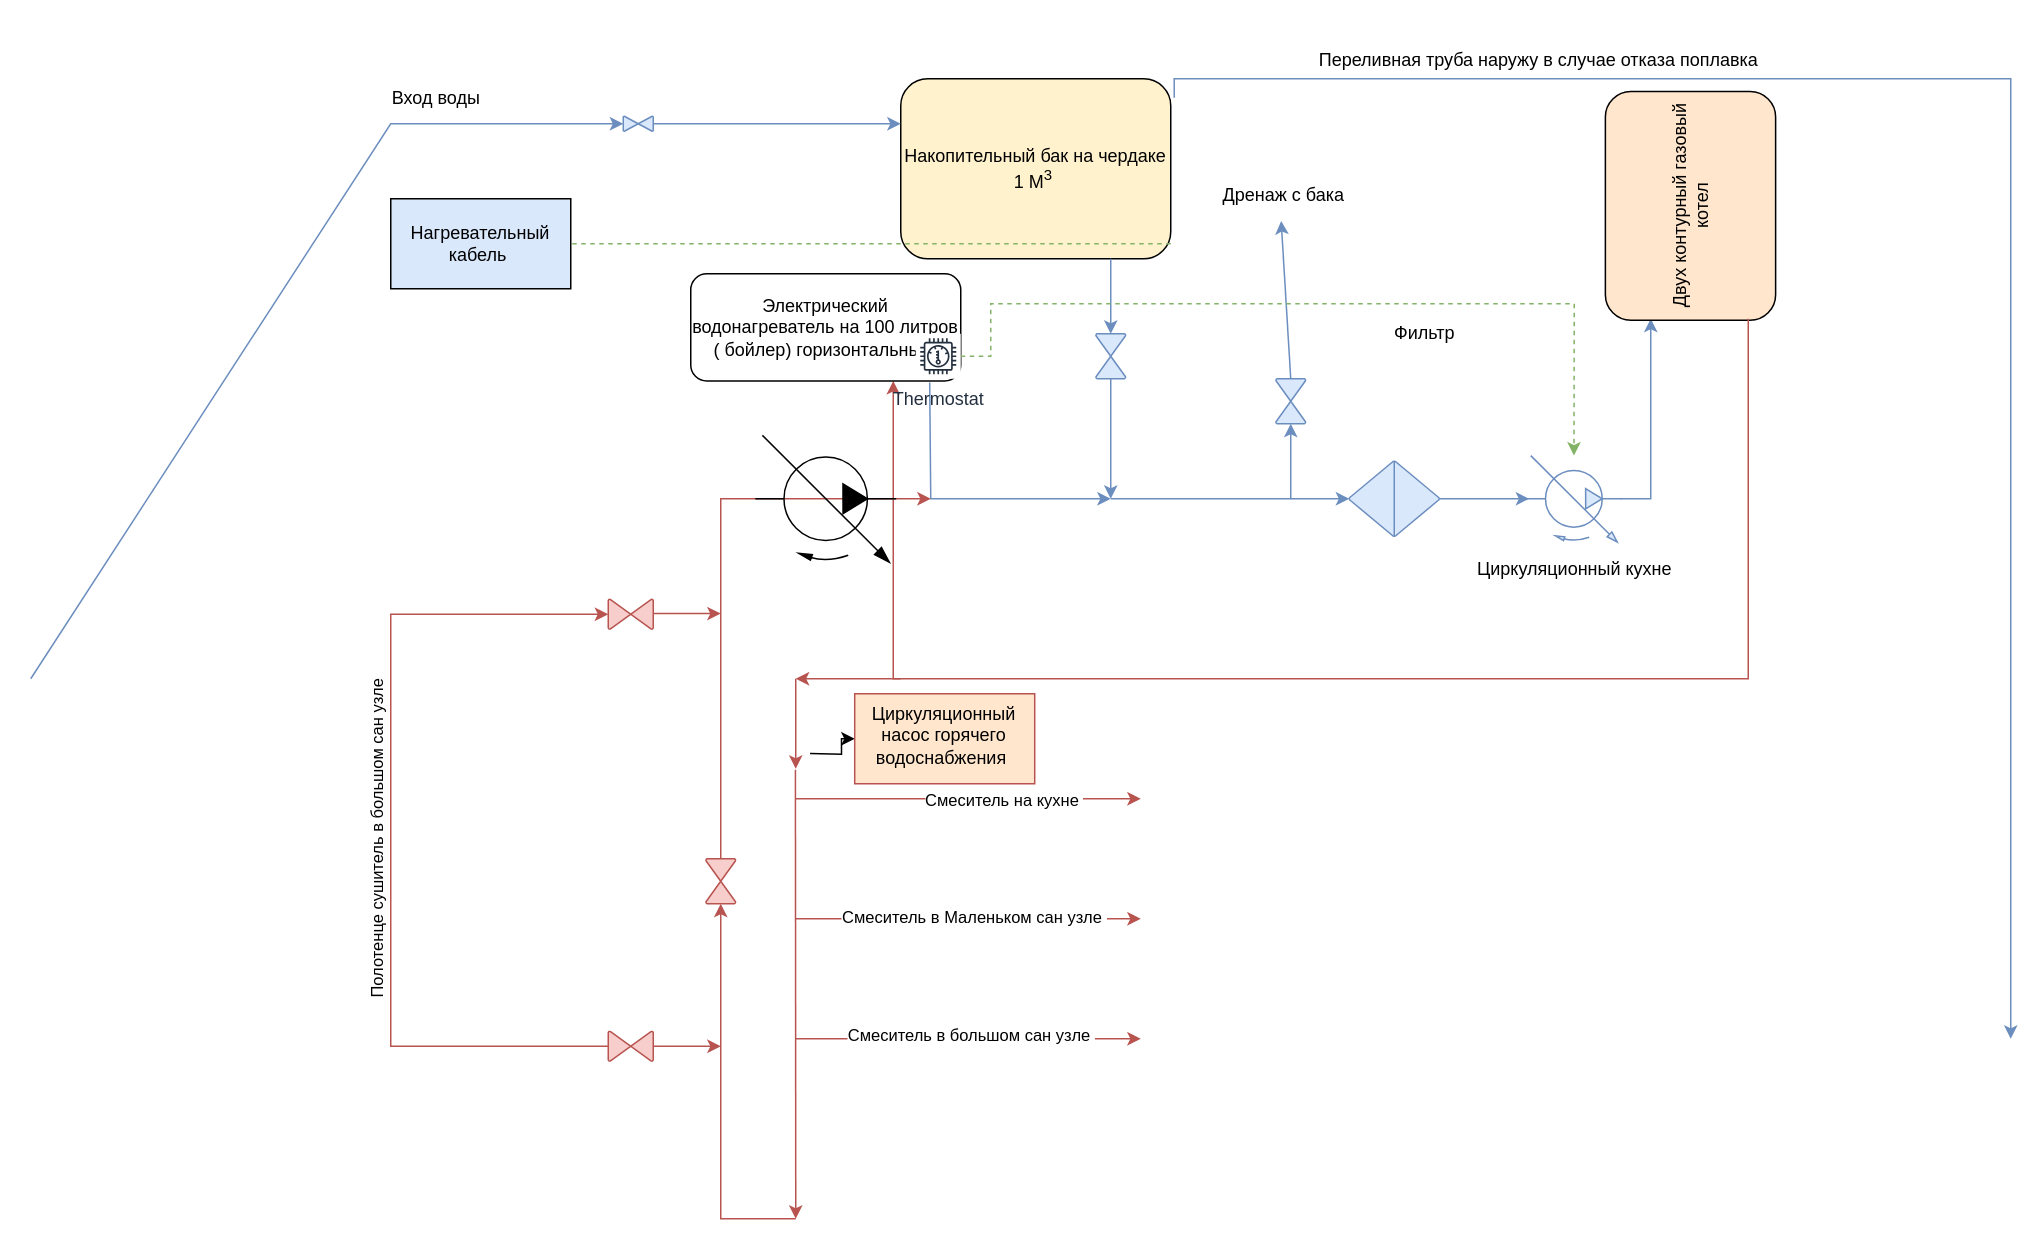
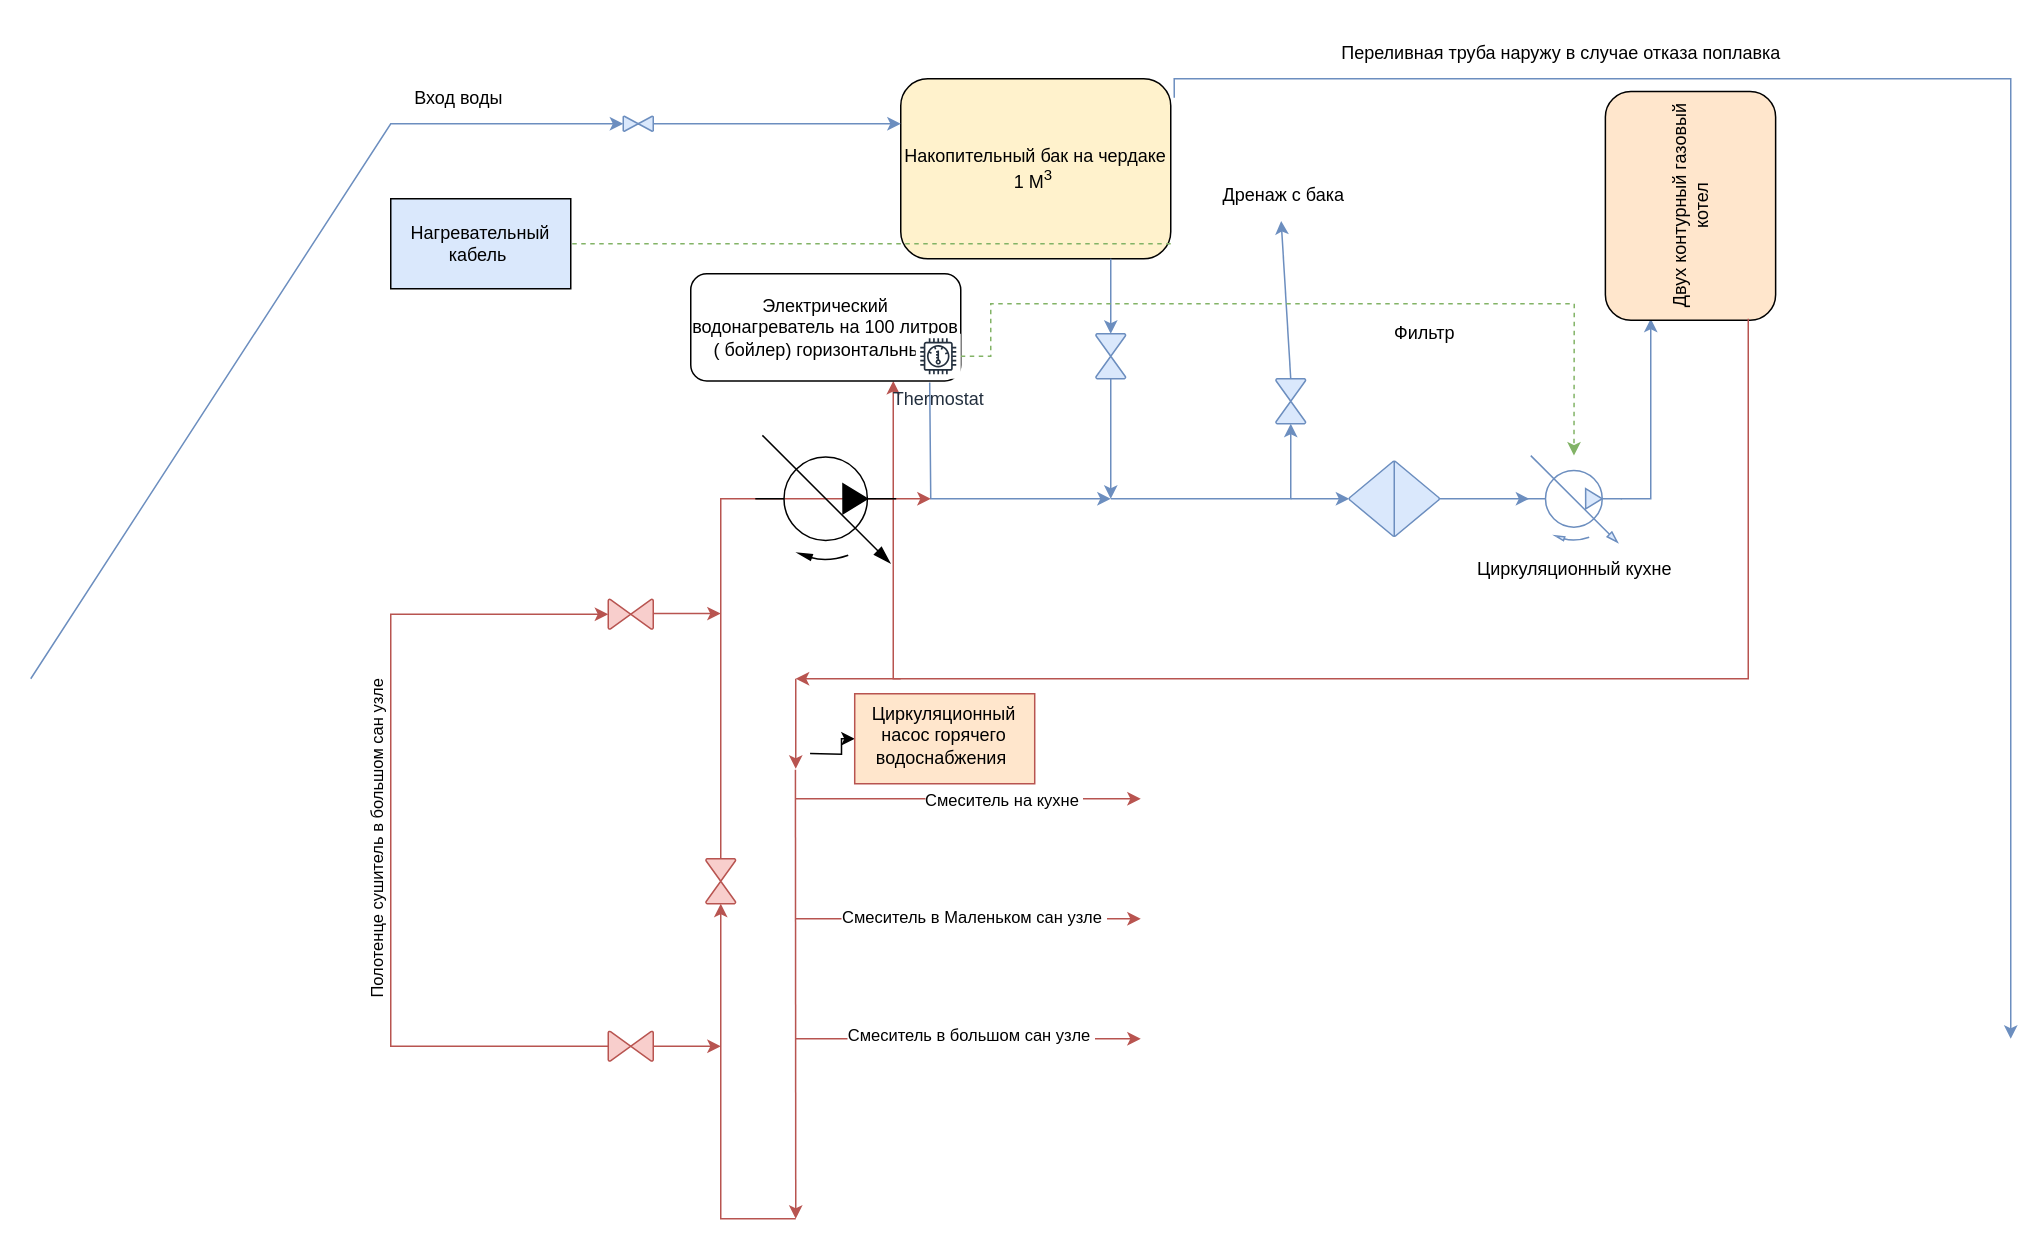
(1538, 61) -> (1561, 53)
(436, 98) -> (458, 98)
